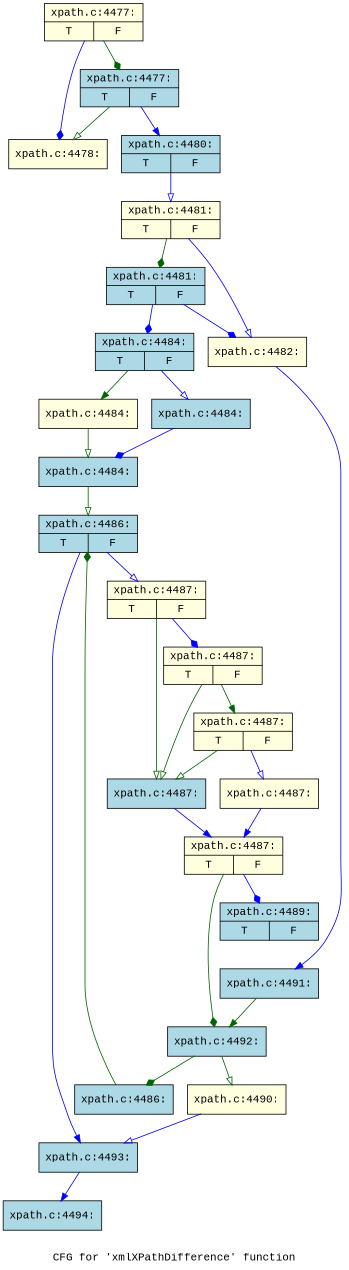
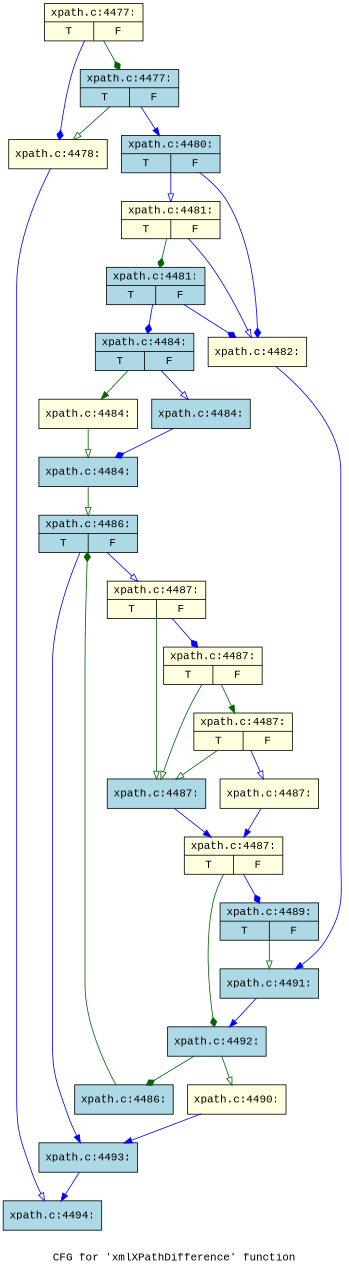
none -> (245, 243)
none -> (17, 680)
none -> (269, 950)
(246, 1010) -> (246, 1010)
(166, 1127) -> (166, 1127)
